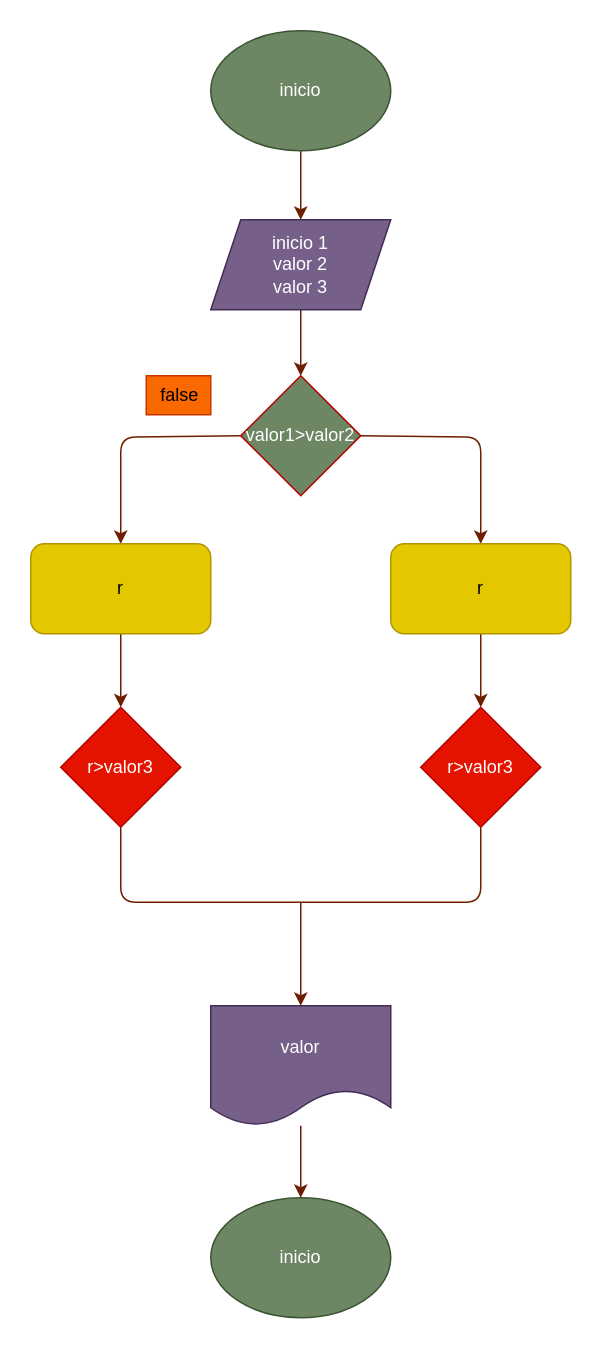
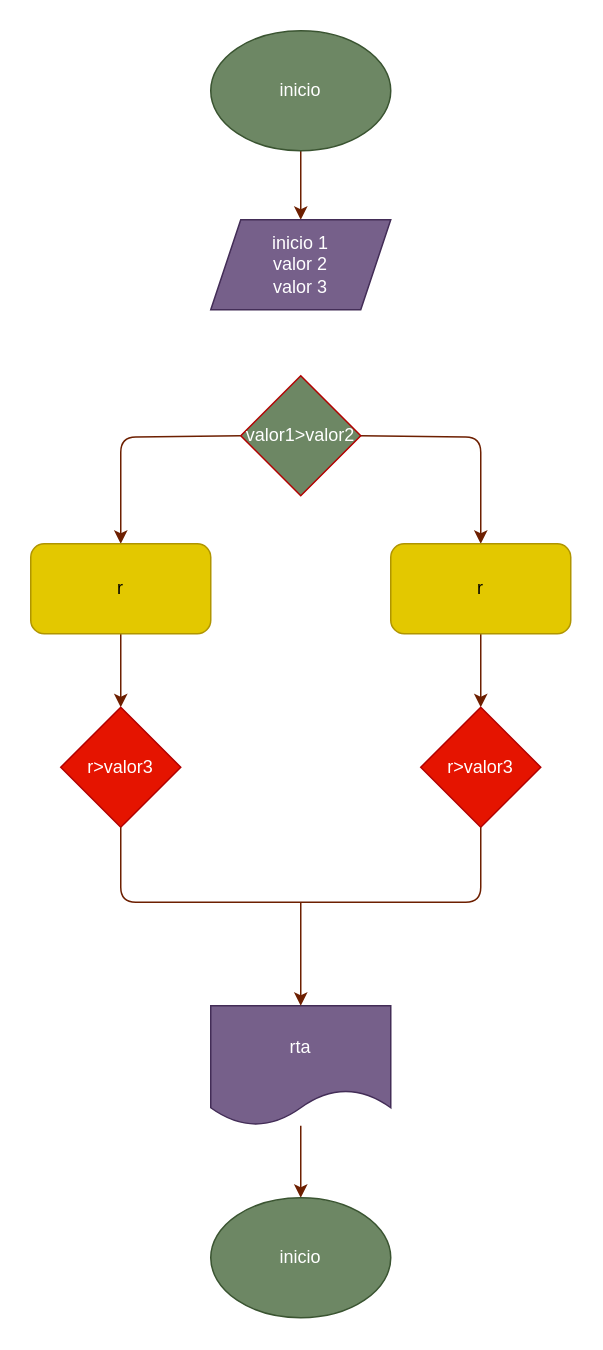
(301, 338) -> none
(179, 395) -> none
(301, 1048) -> (301, 1048)
